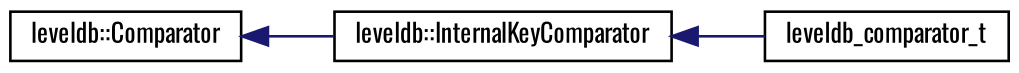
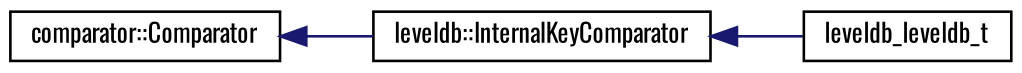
(126, 36) -> (145, 36)
(887, 36) -> (908, 36)
